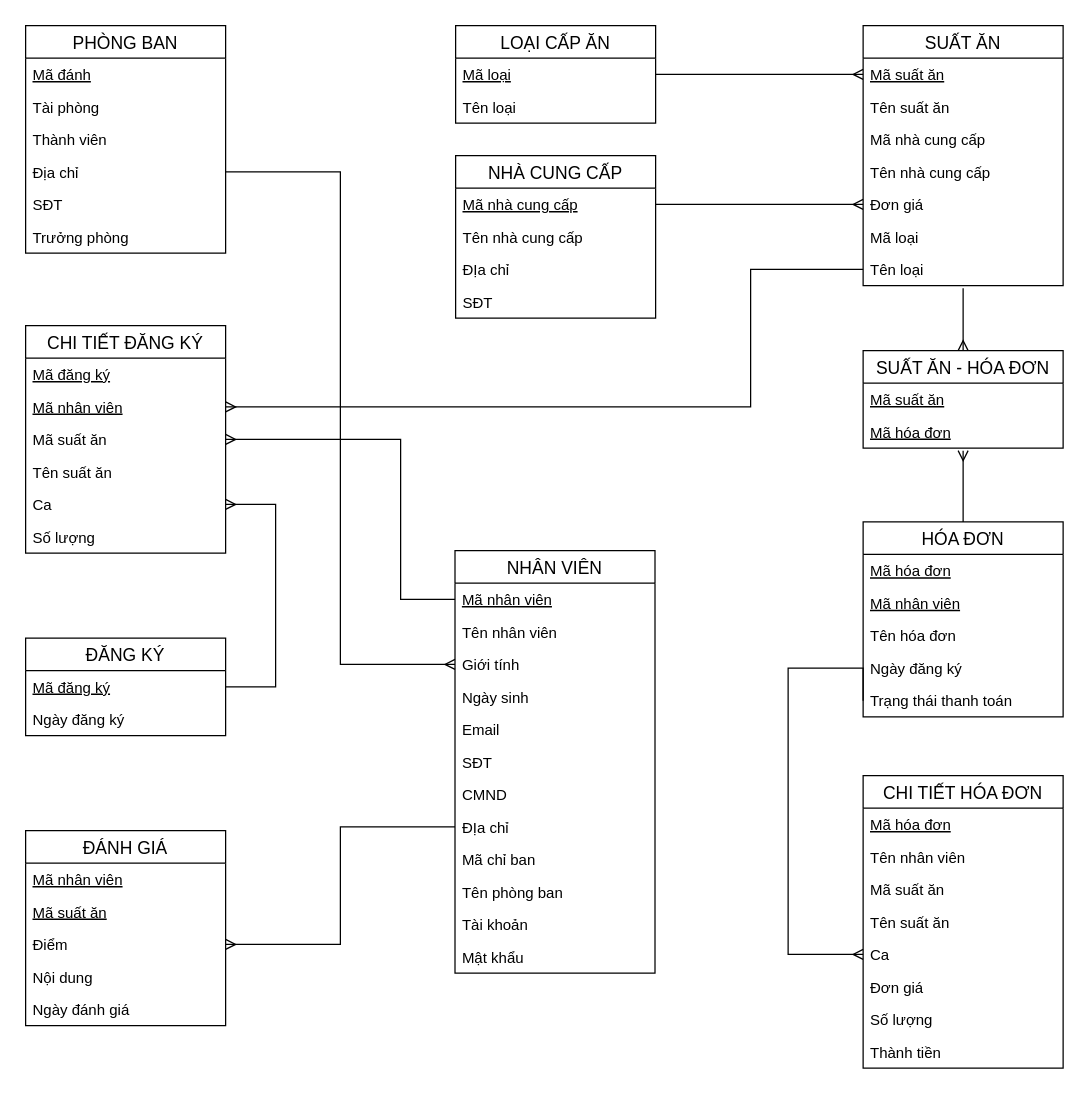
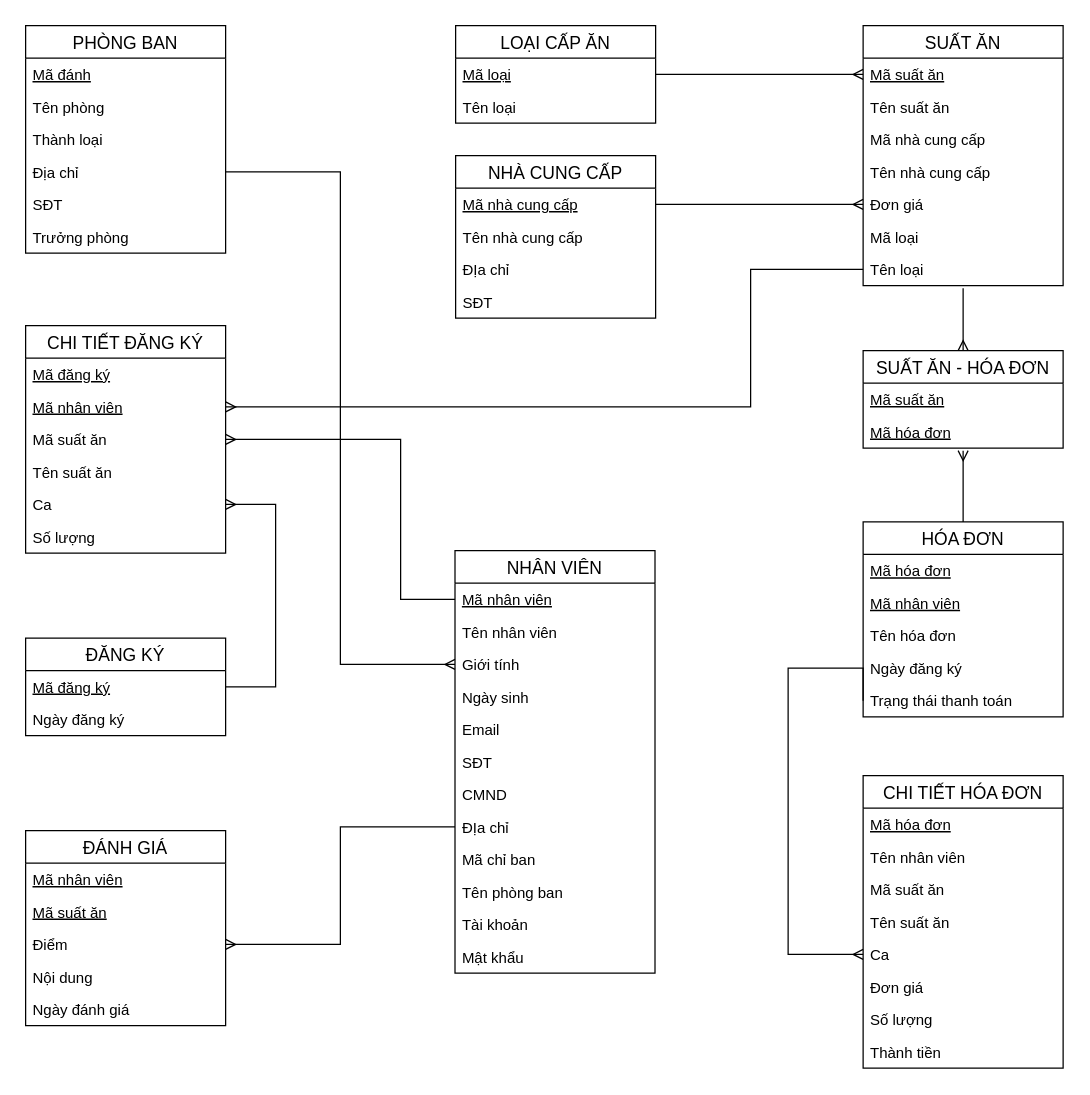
(66, 108) -> (68, 108)
(71, 140) -> (69, 140)
